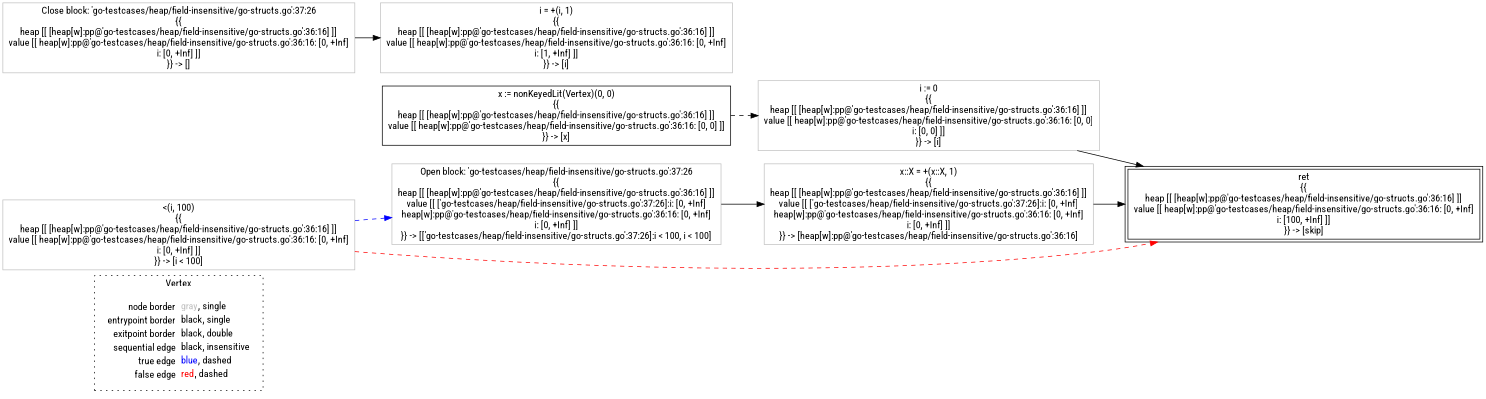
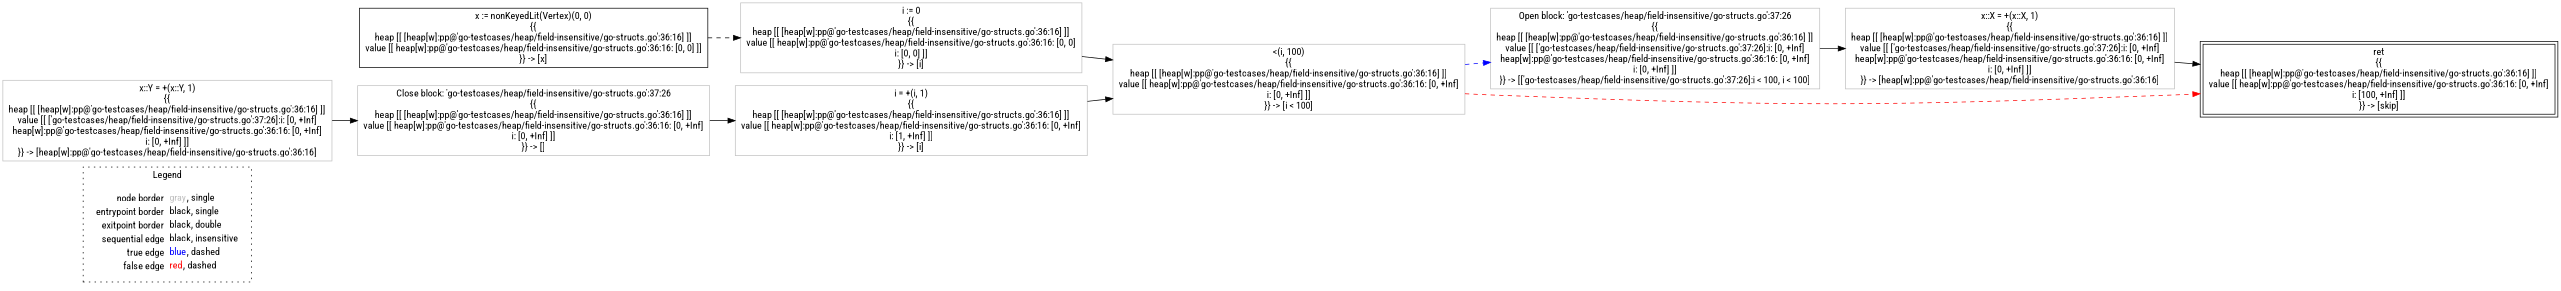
none -> (1097, 100)
none -> (167, 121)
(1107, 158) -> (1094, 58)
(179, 284) -> (167, 175)
